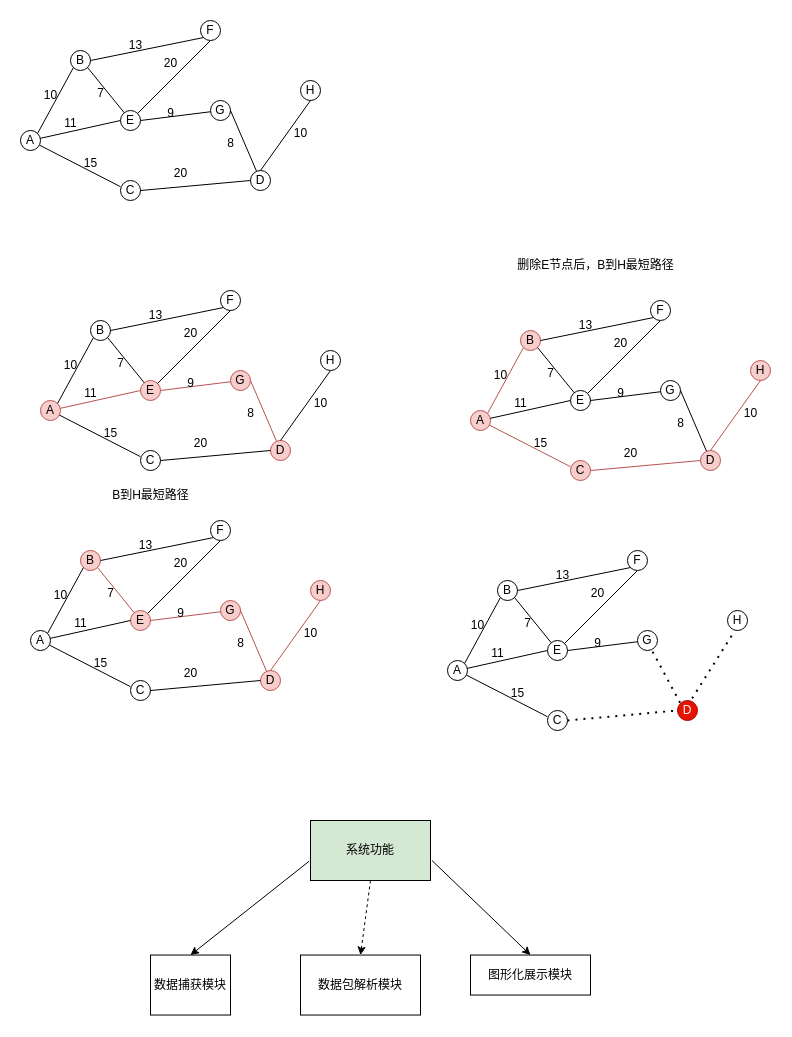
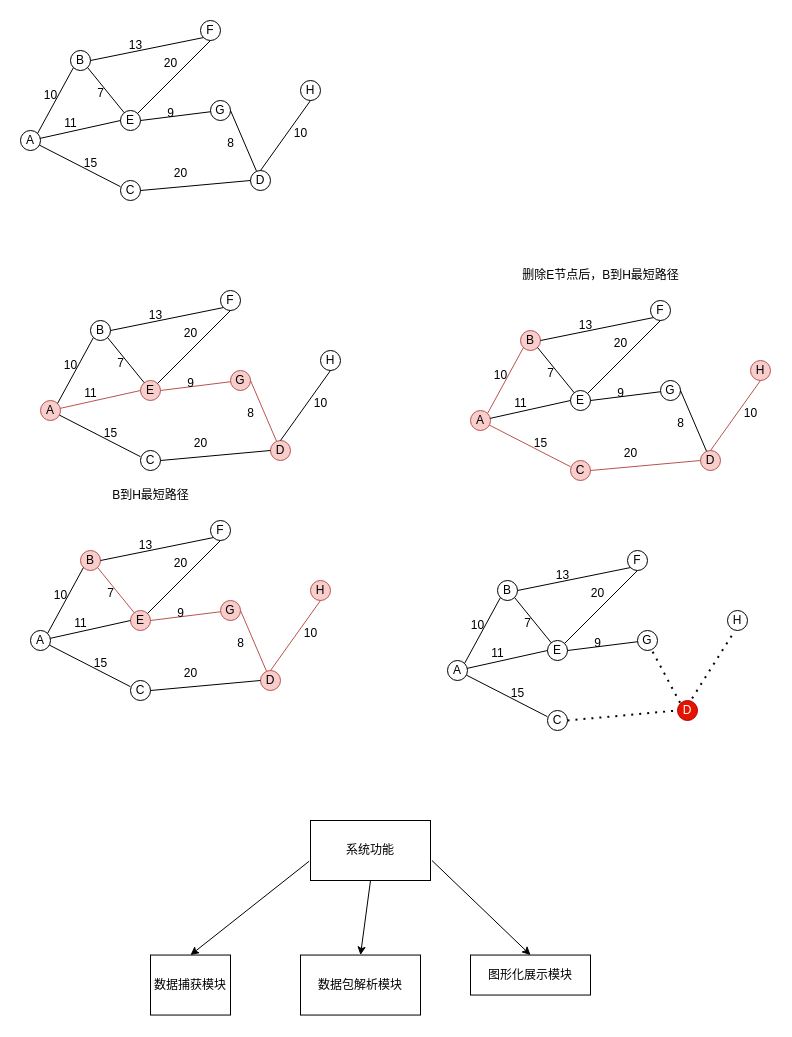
(596, 266) -> (601, 276)
(371, 851) -> (371, 851)
(366, 914) -> (366, 914)
